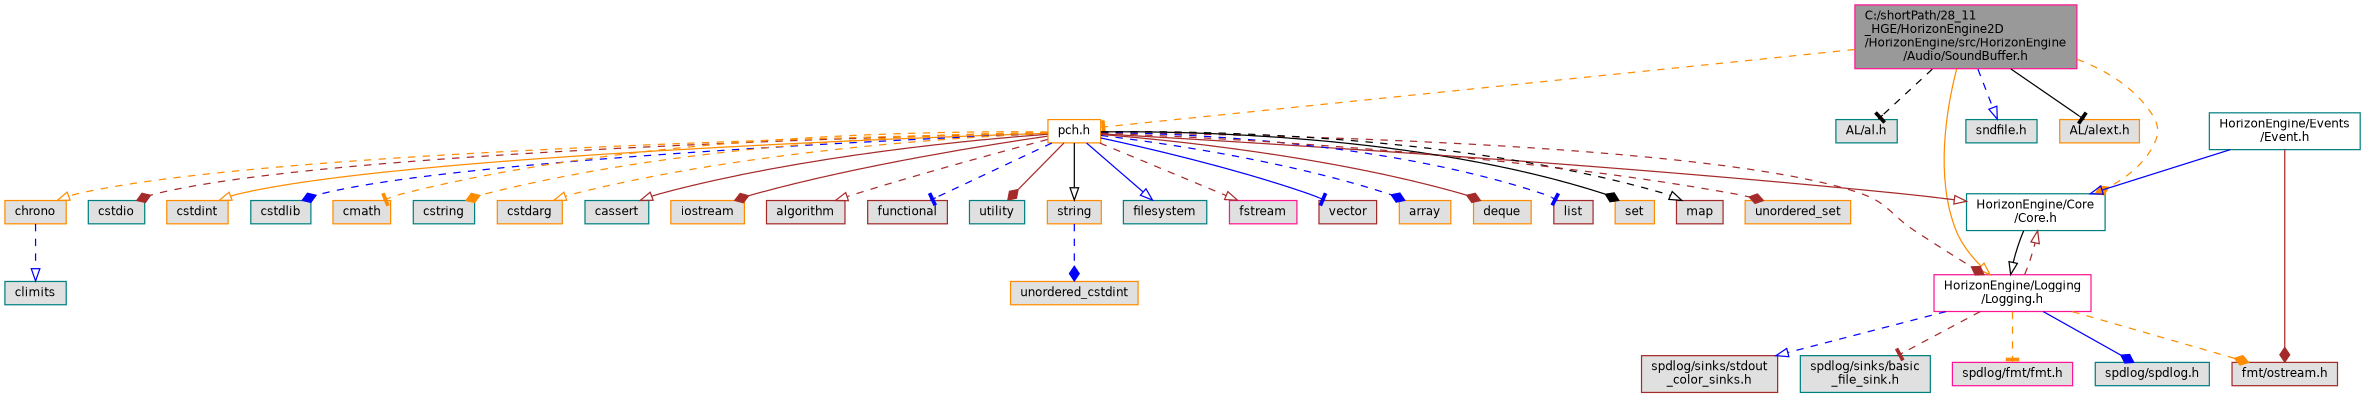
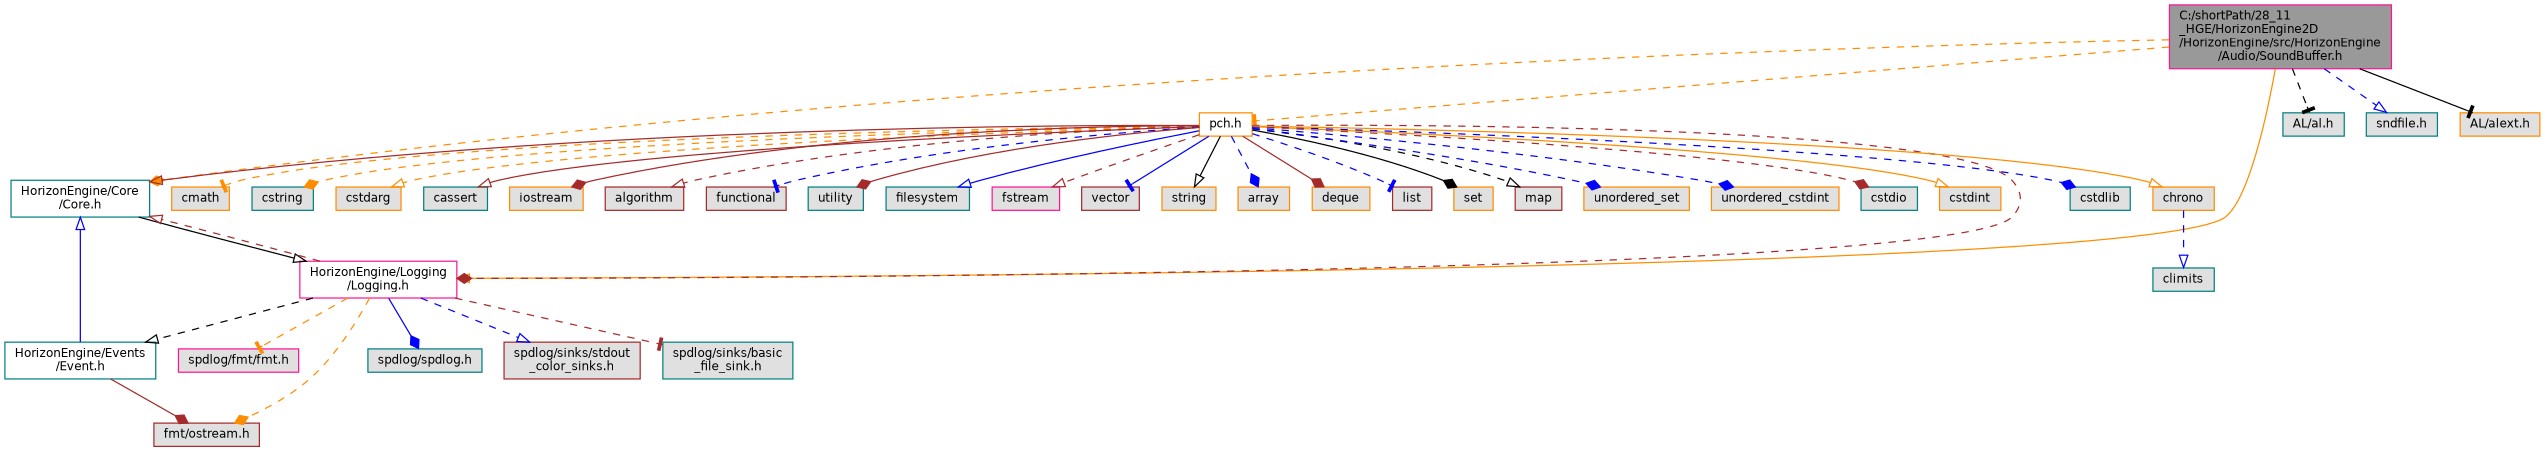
(557, 149) -> (1702, 140)
(1426, 154) -> (1461, 159)
(1074, 245) -> (1486, 150)
none -> (235, 319)
